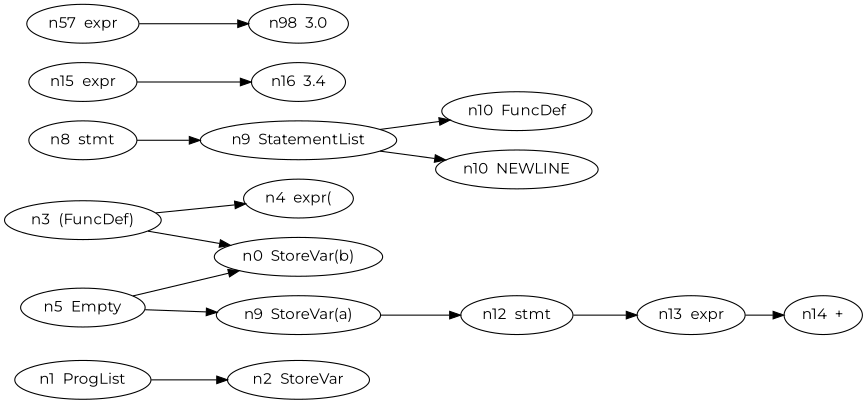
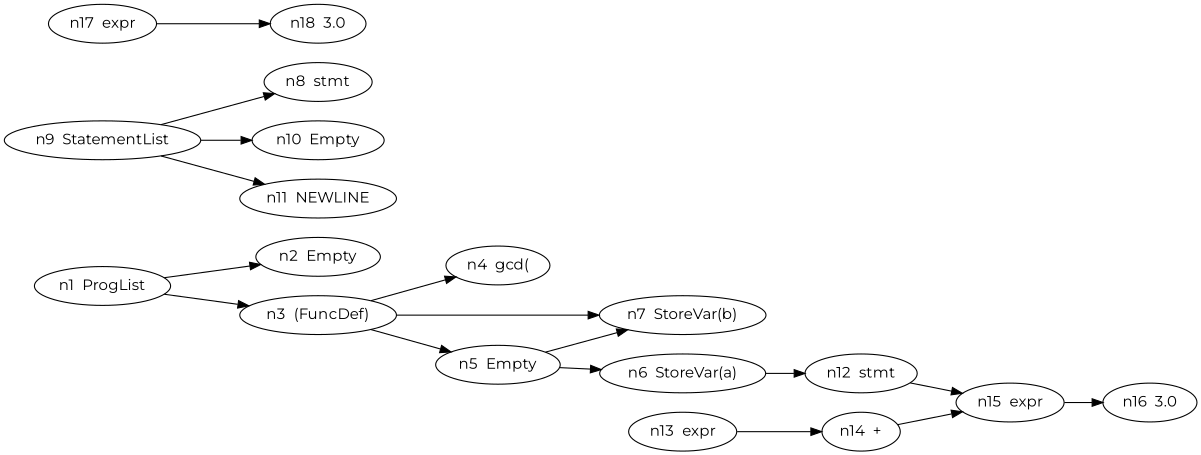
(83, 24) -> (103, 24)
(298, 24) -> (318, 24)
(298, 82) -> (1150, 403)
(517, 111) -> (318, 140)
(163, 140) -> (213, 111)
(517, 169) -> (318, 199)
(298, 199) -> (498, 265)
(298, 257) -> (683, 315)
none -> (201, 299)
(298, 315) -> (683, 373)
(600, 315) -> (931, 387)
none -> (406, 339)
(298, 380) -> (318, 257)
none -> (925, 419)
